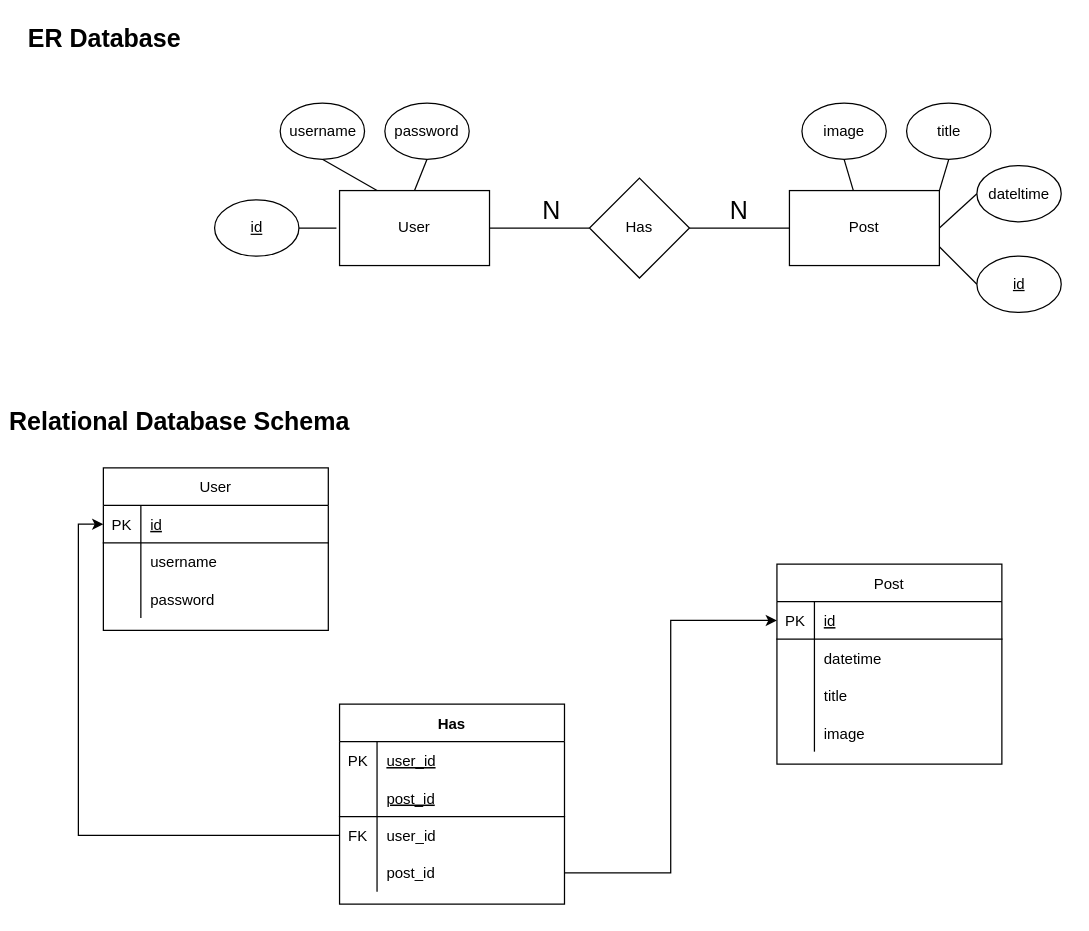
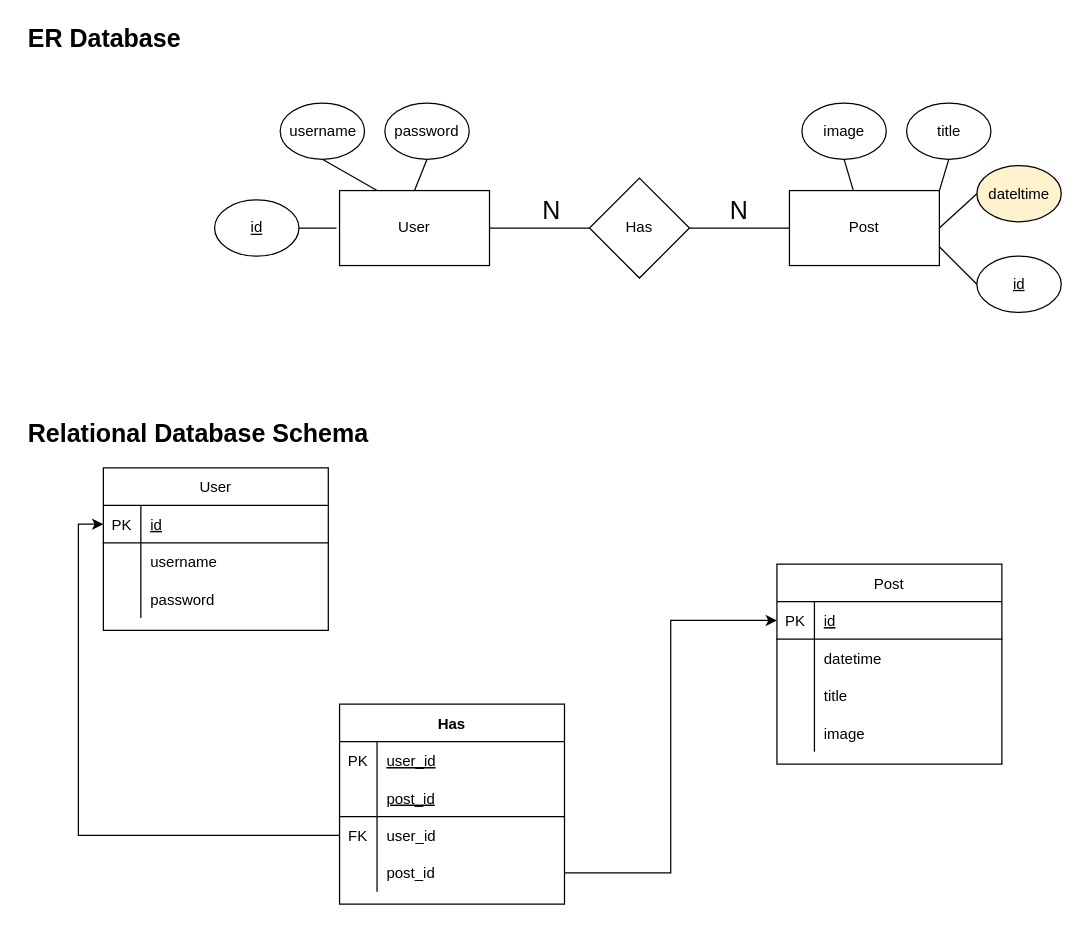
(1019, 194) -> (1019, 194)
(187, 421) -> (206, 433)
